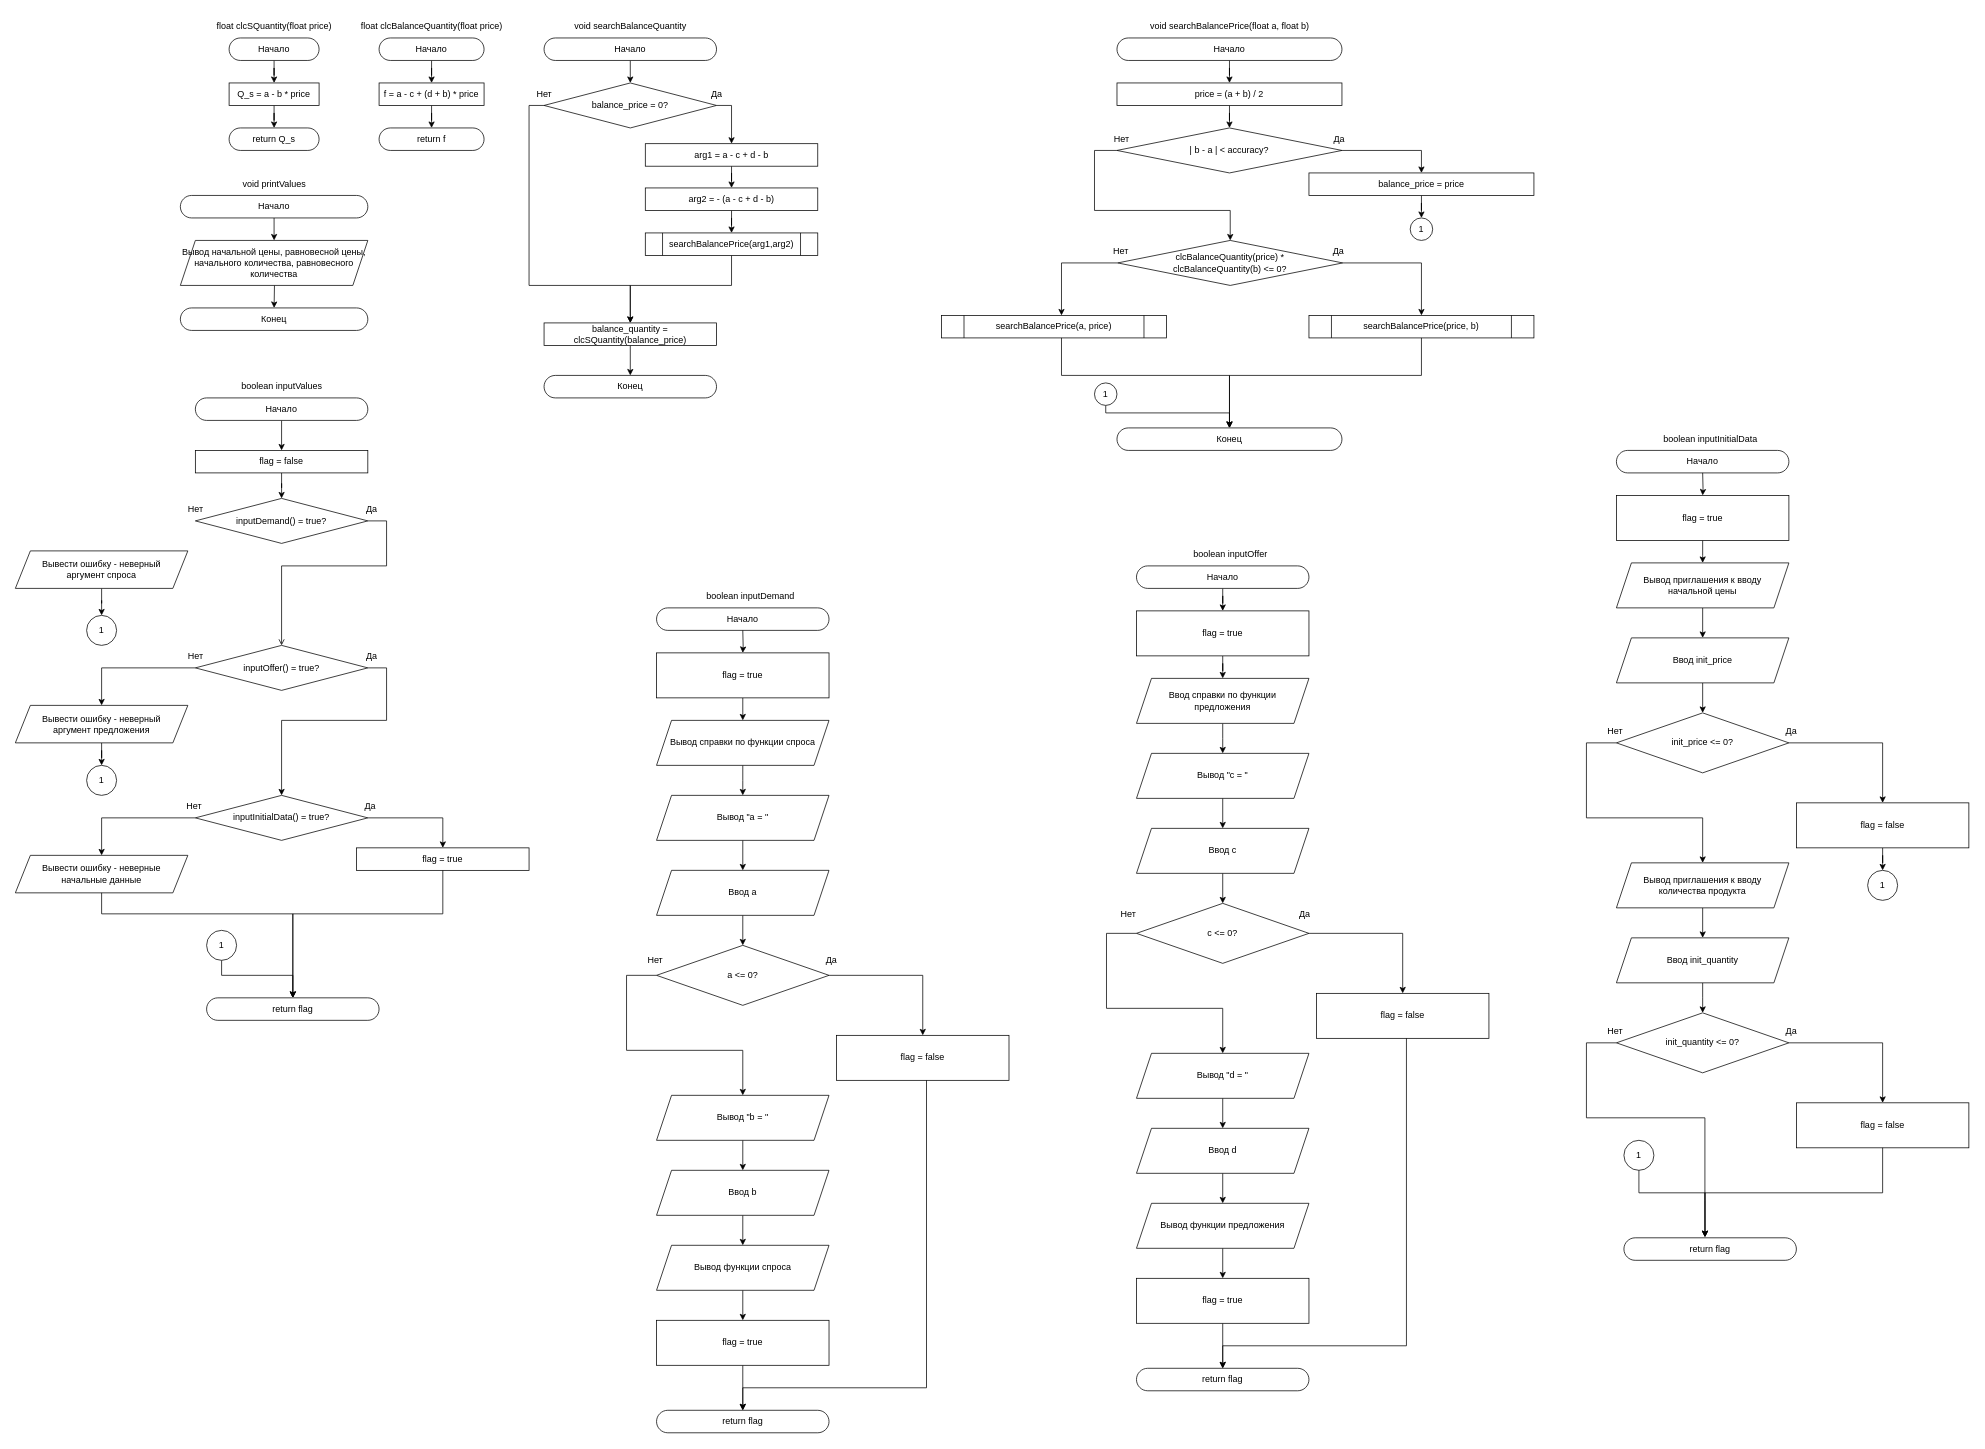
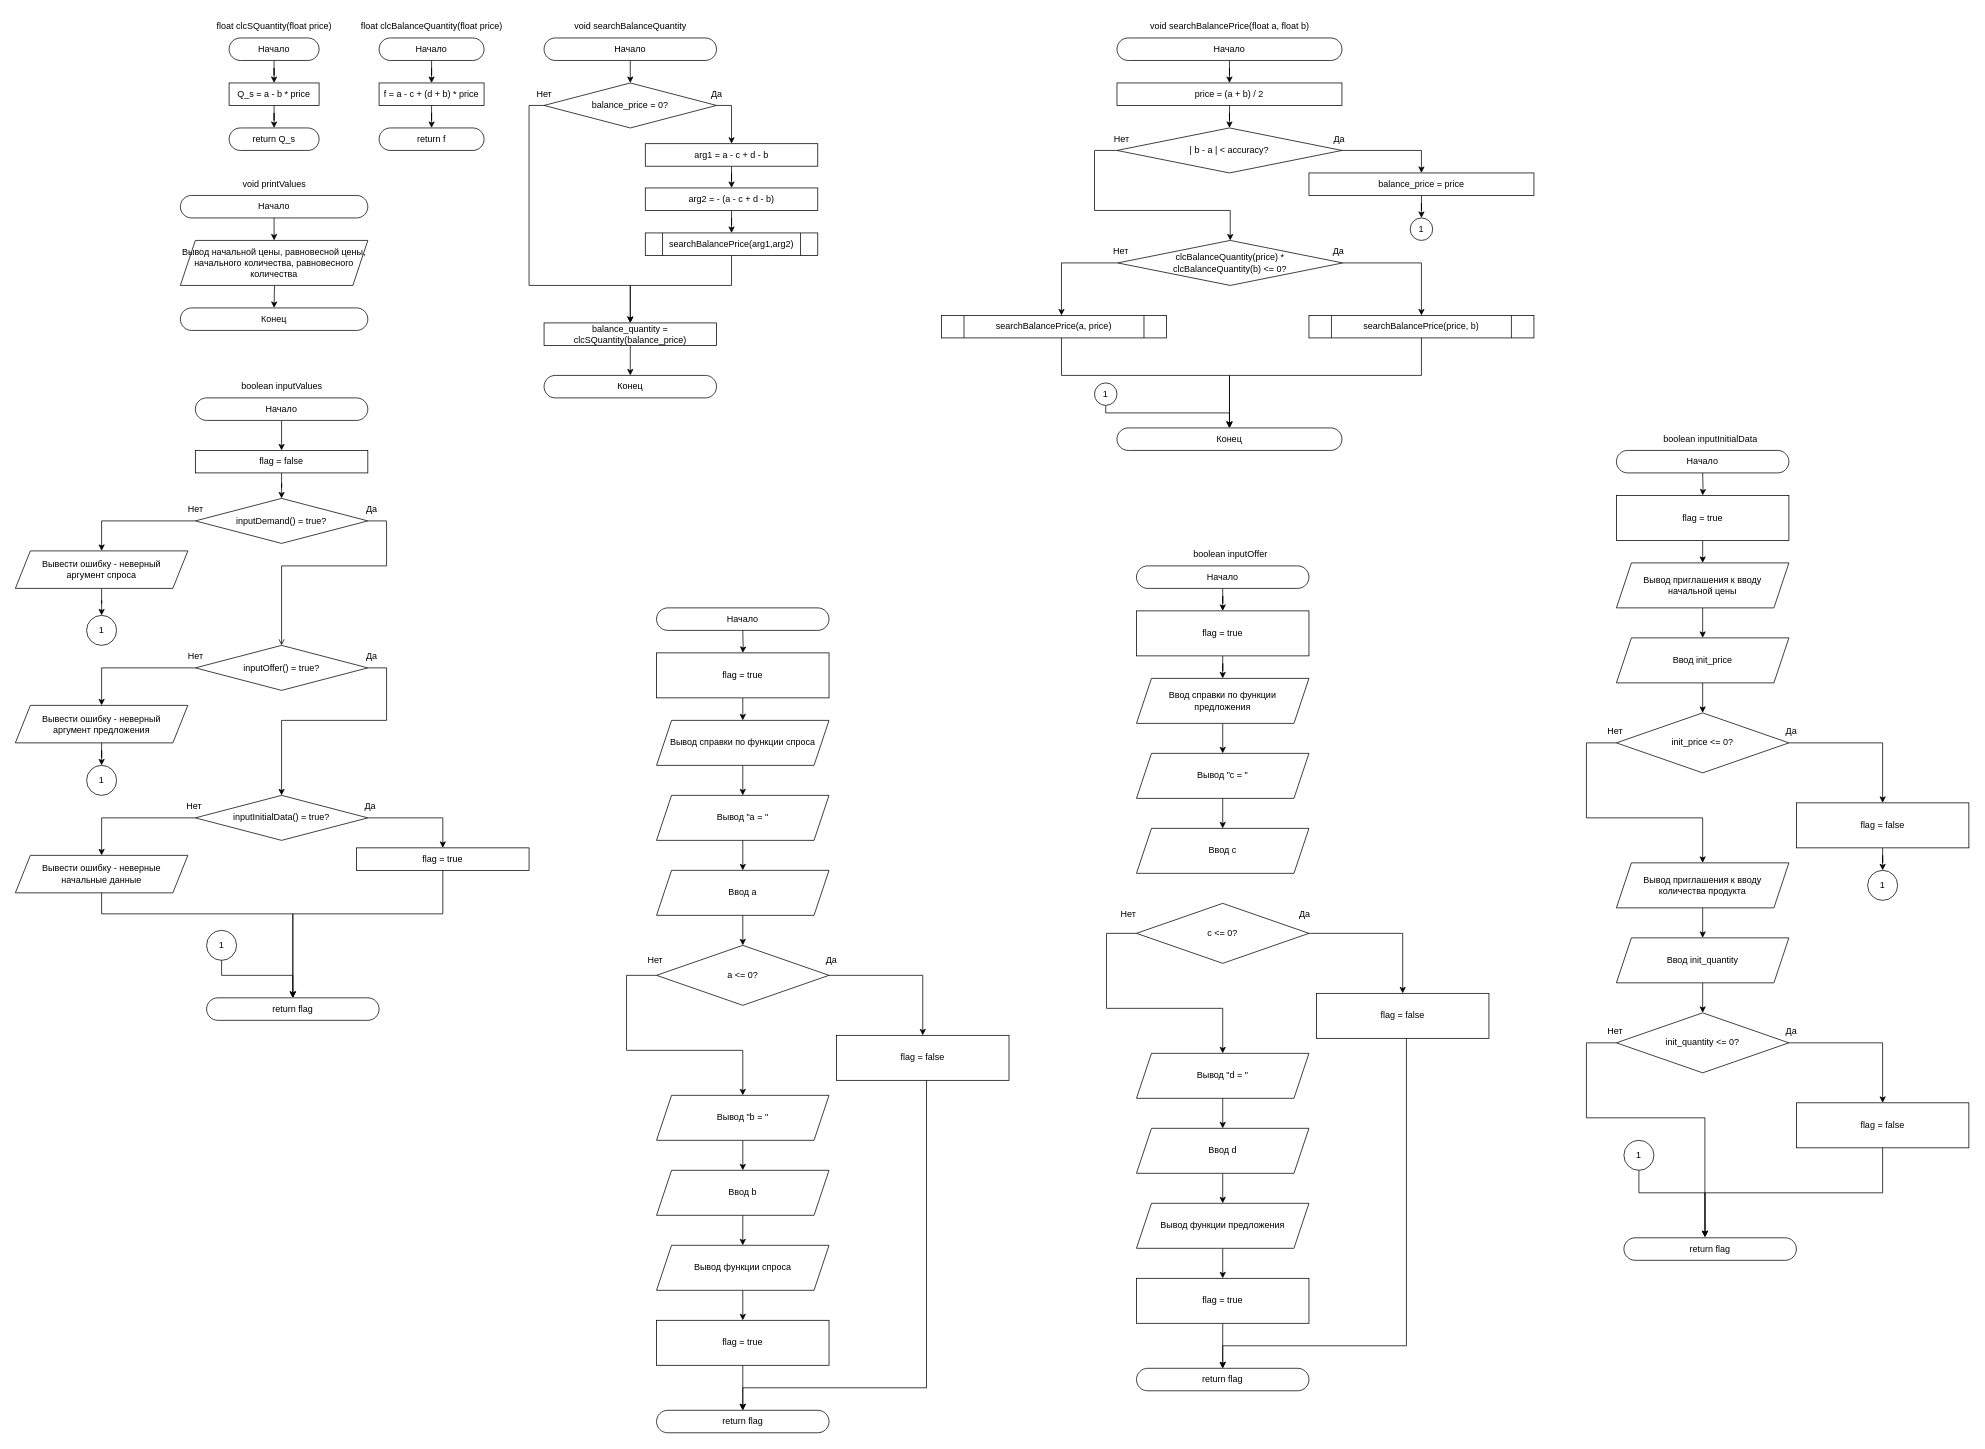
none -> (102, 533)
(750, 597) -> none
(1223, 885) -> none
